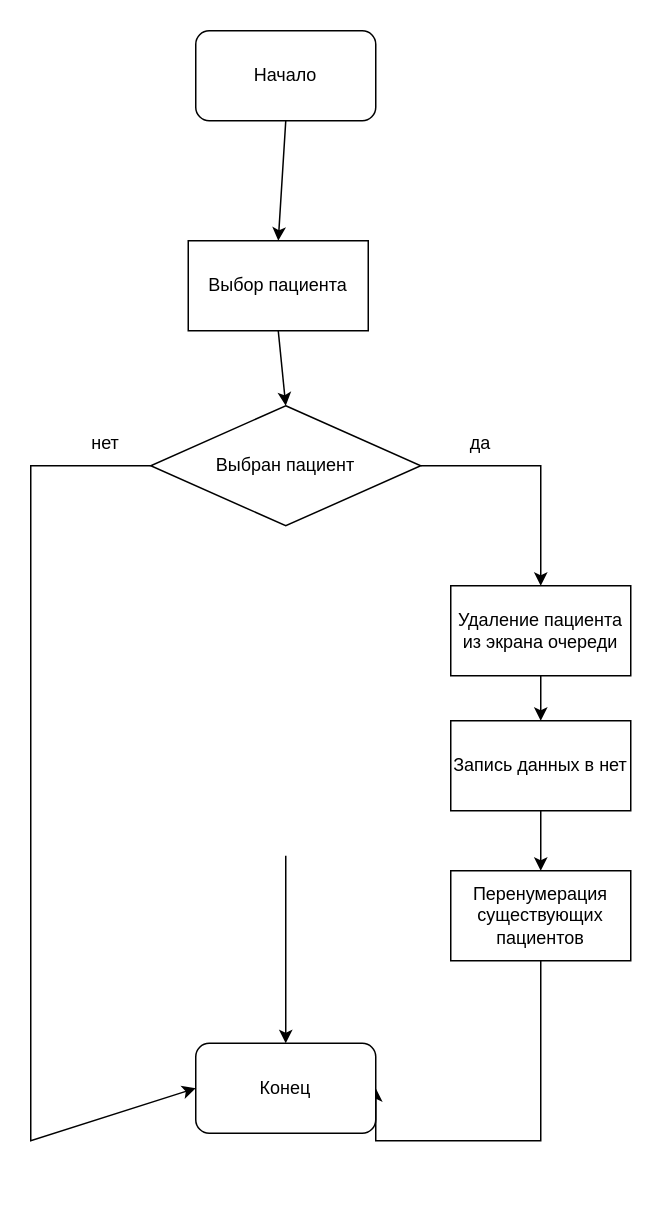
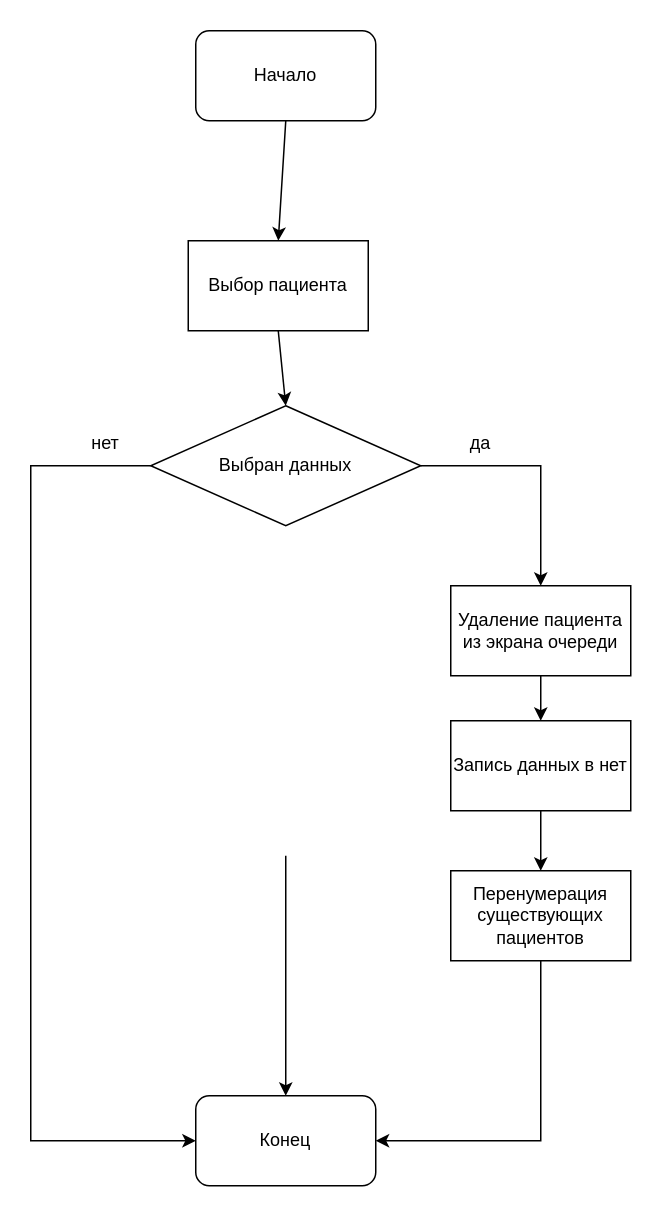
(286, 466) -> (286, 466)
(286, 1088) -> (286, 1141)
